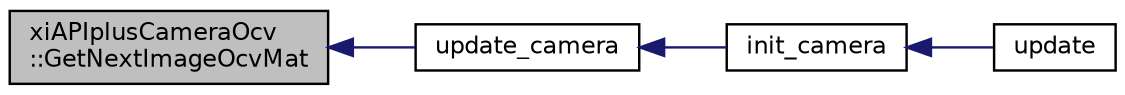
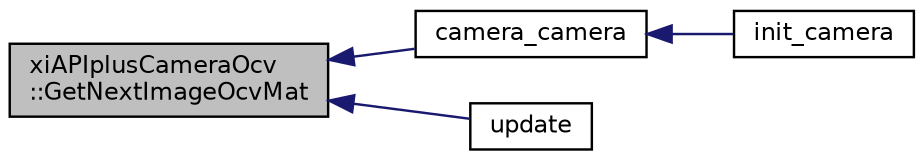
(527, 47) -> (531, 34)
(962, 47) -> (412, 111)
